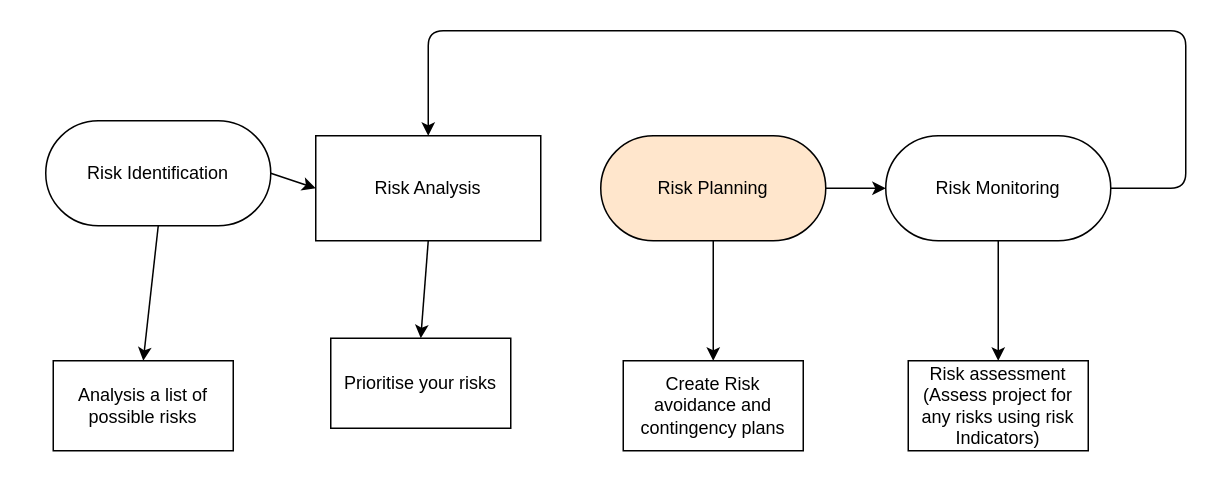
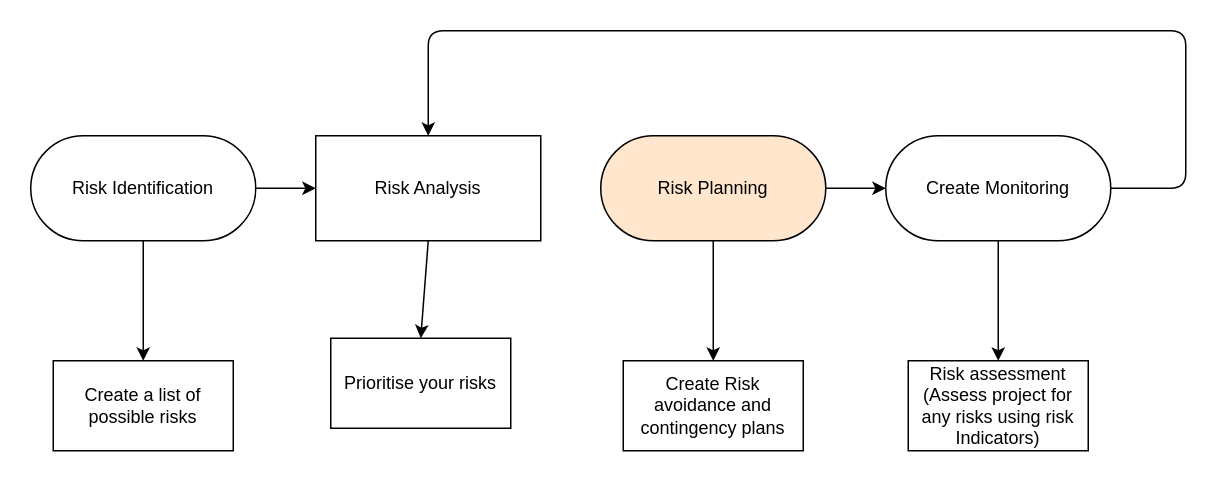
(158, 173) -> (143, 188)
(998, 188) -> (998, 188)
(143, 406) -> (143, 406)
